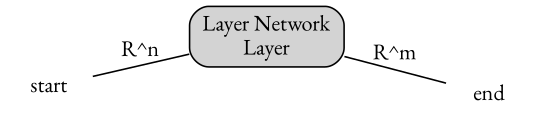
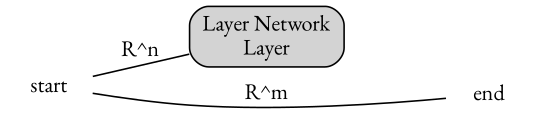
(395, 70) -> (269, 107)
